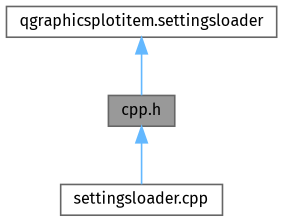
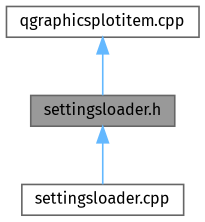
(142, 22) -> (103, 22)
(142, 111) -> (103, 111)
